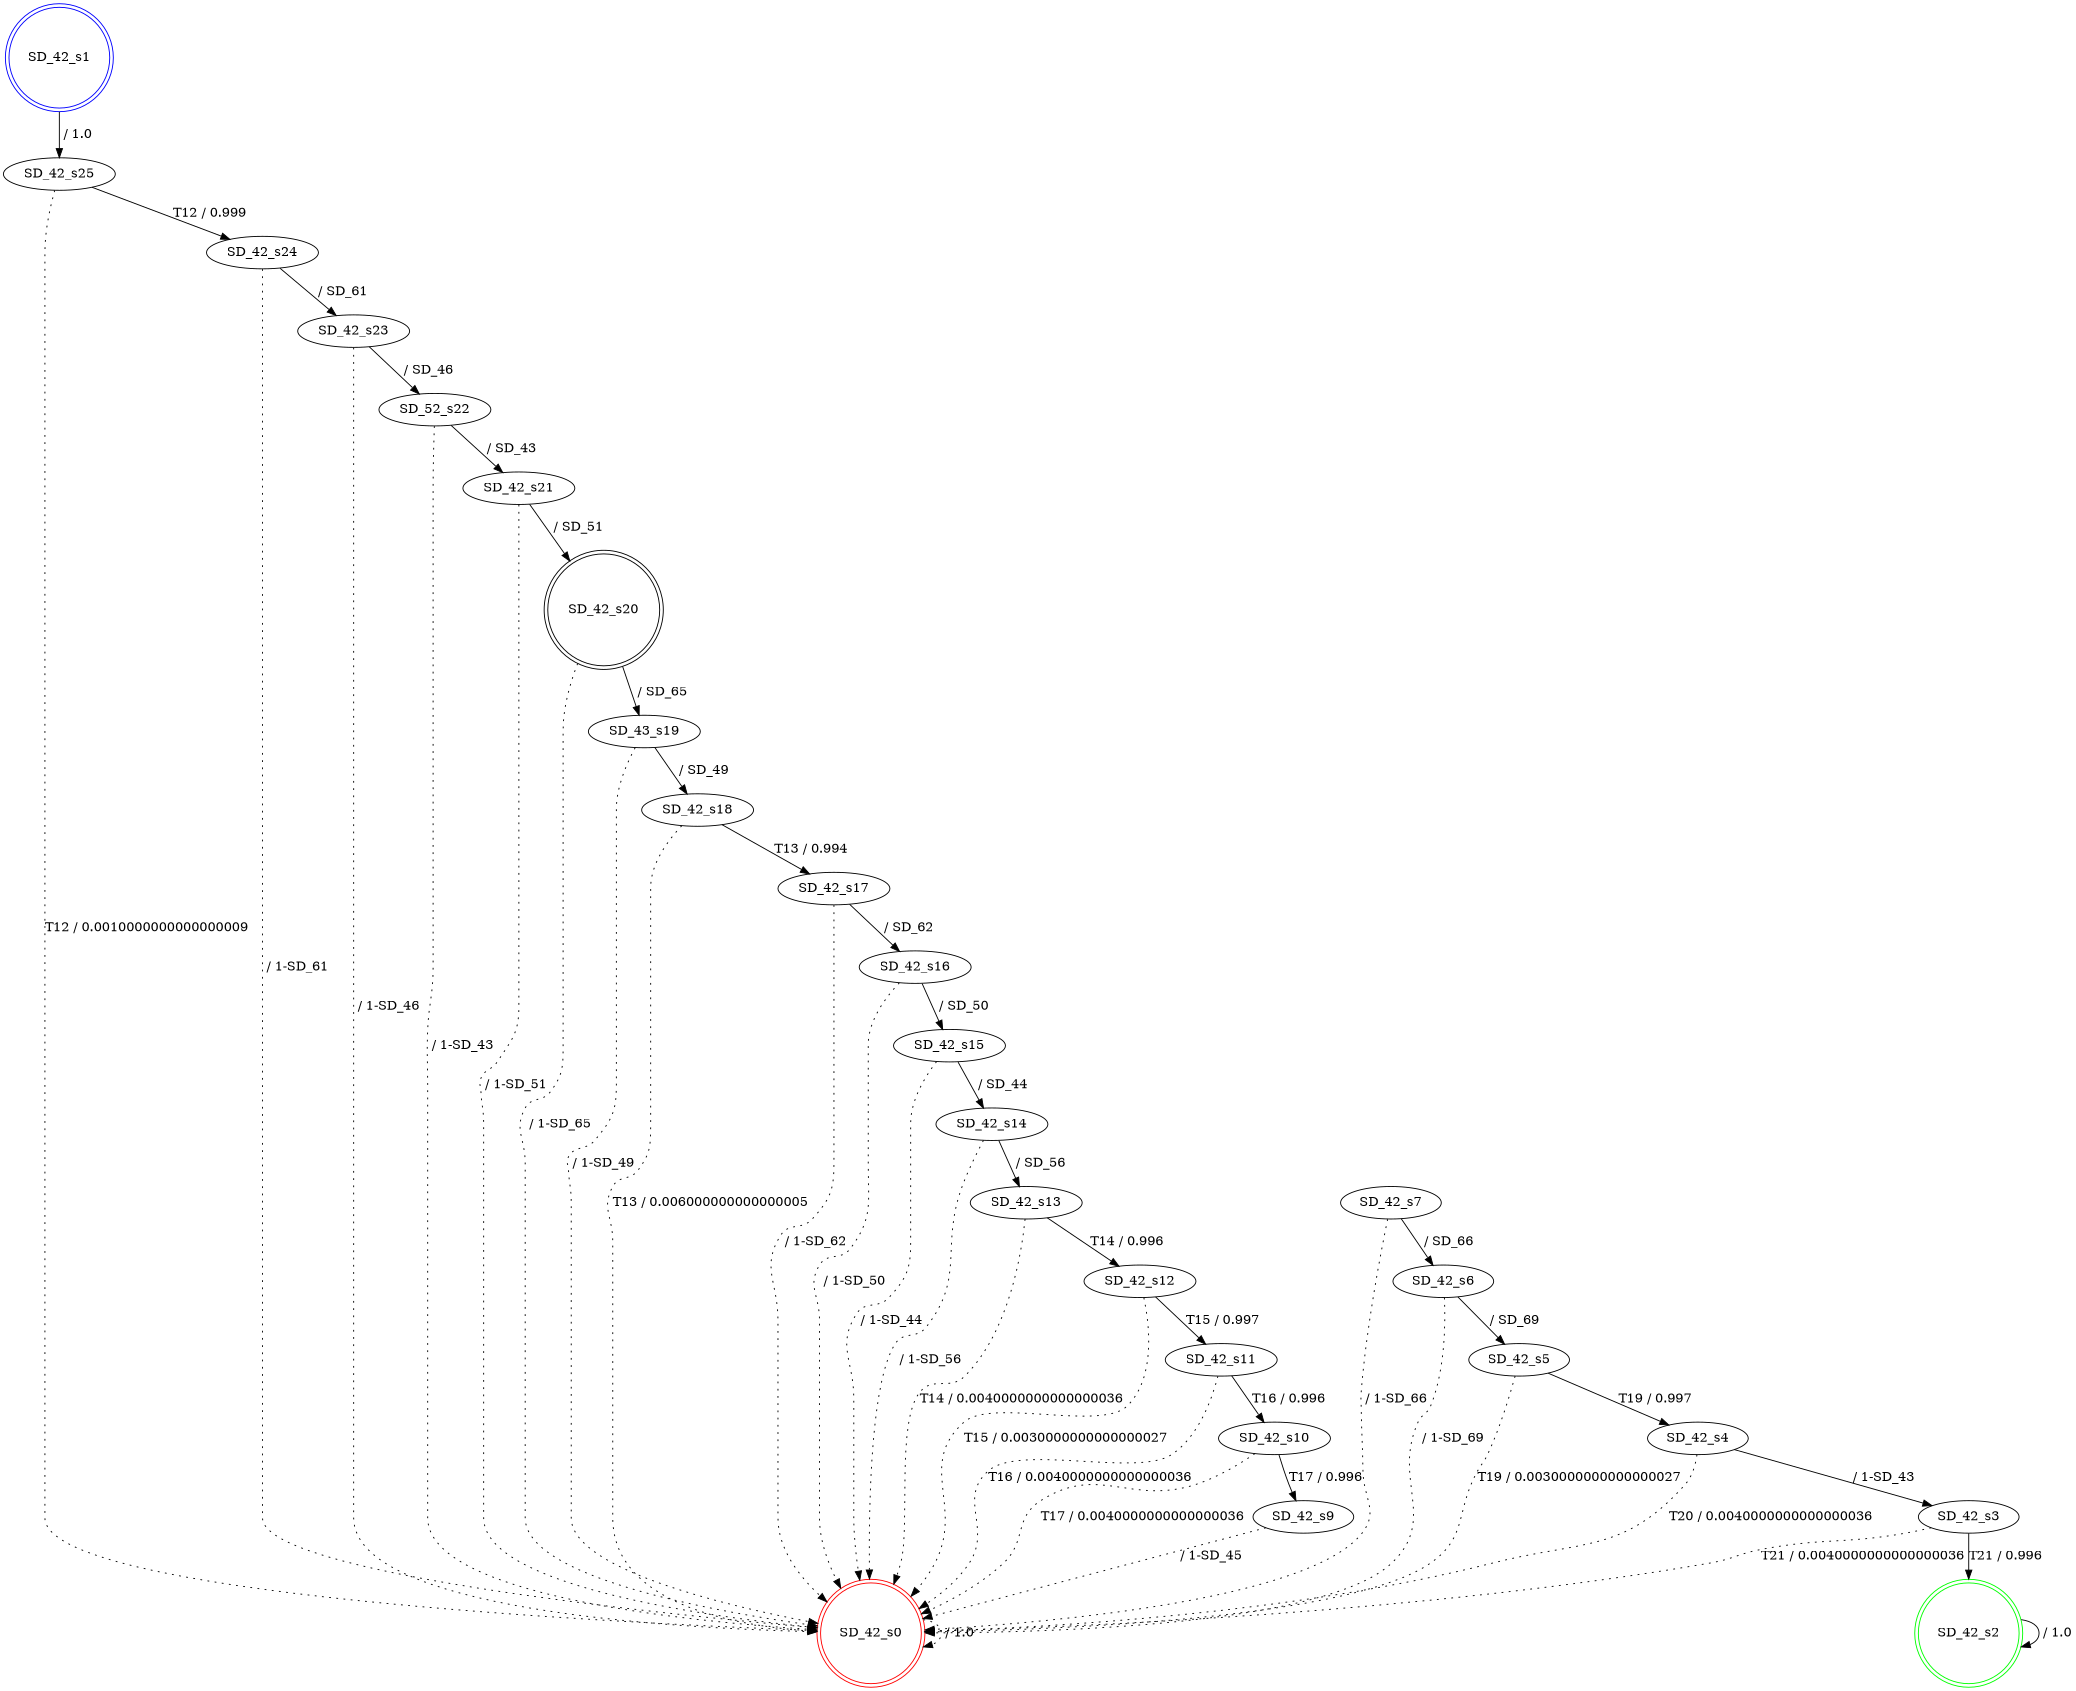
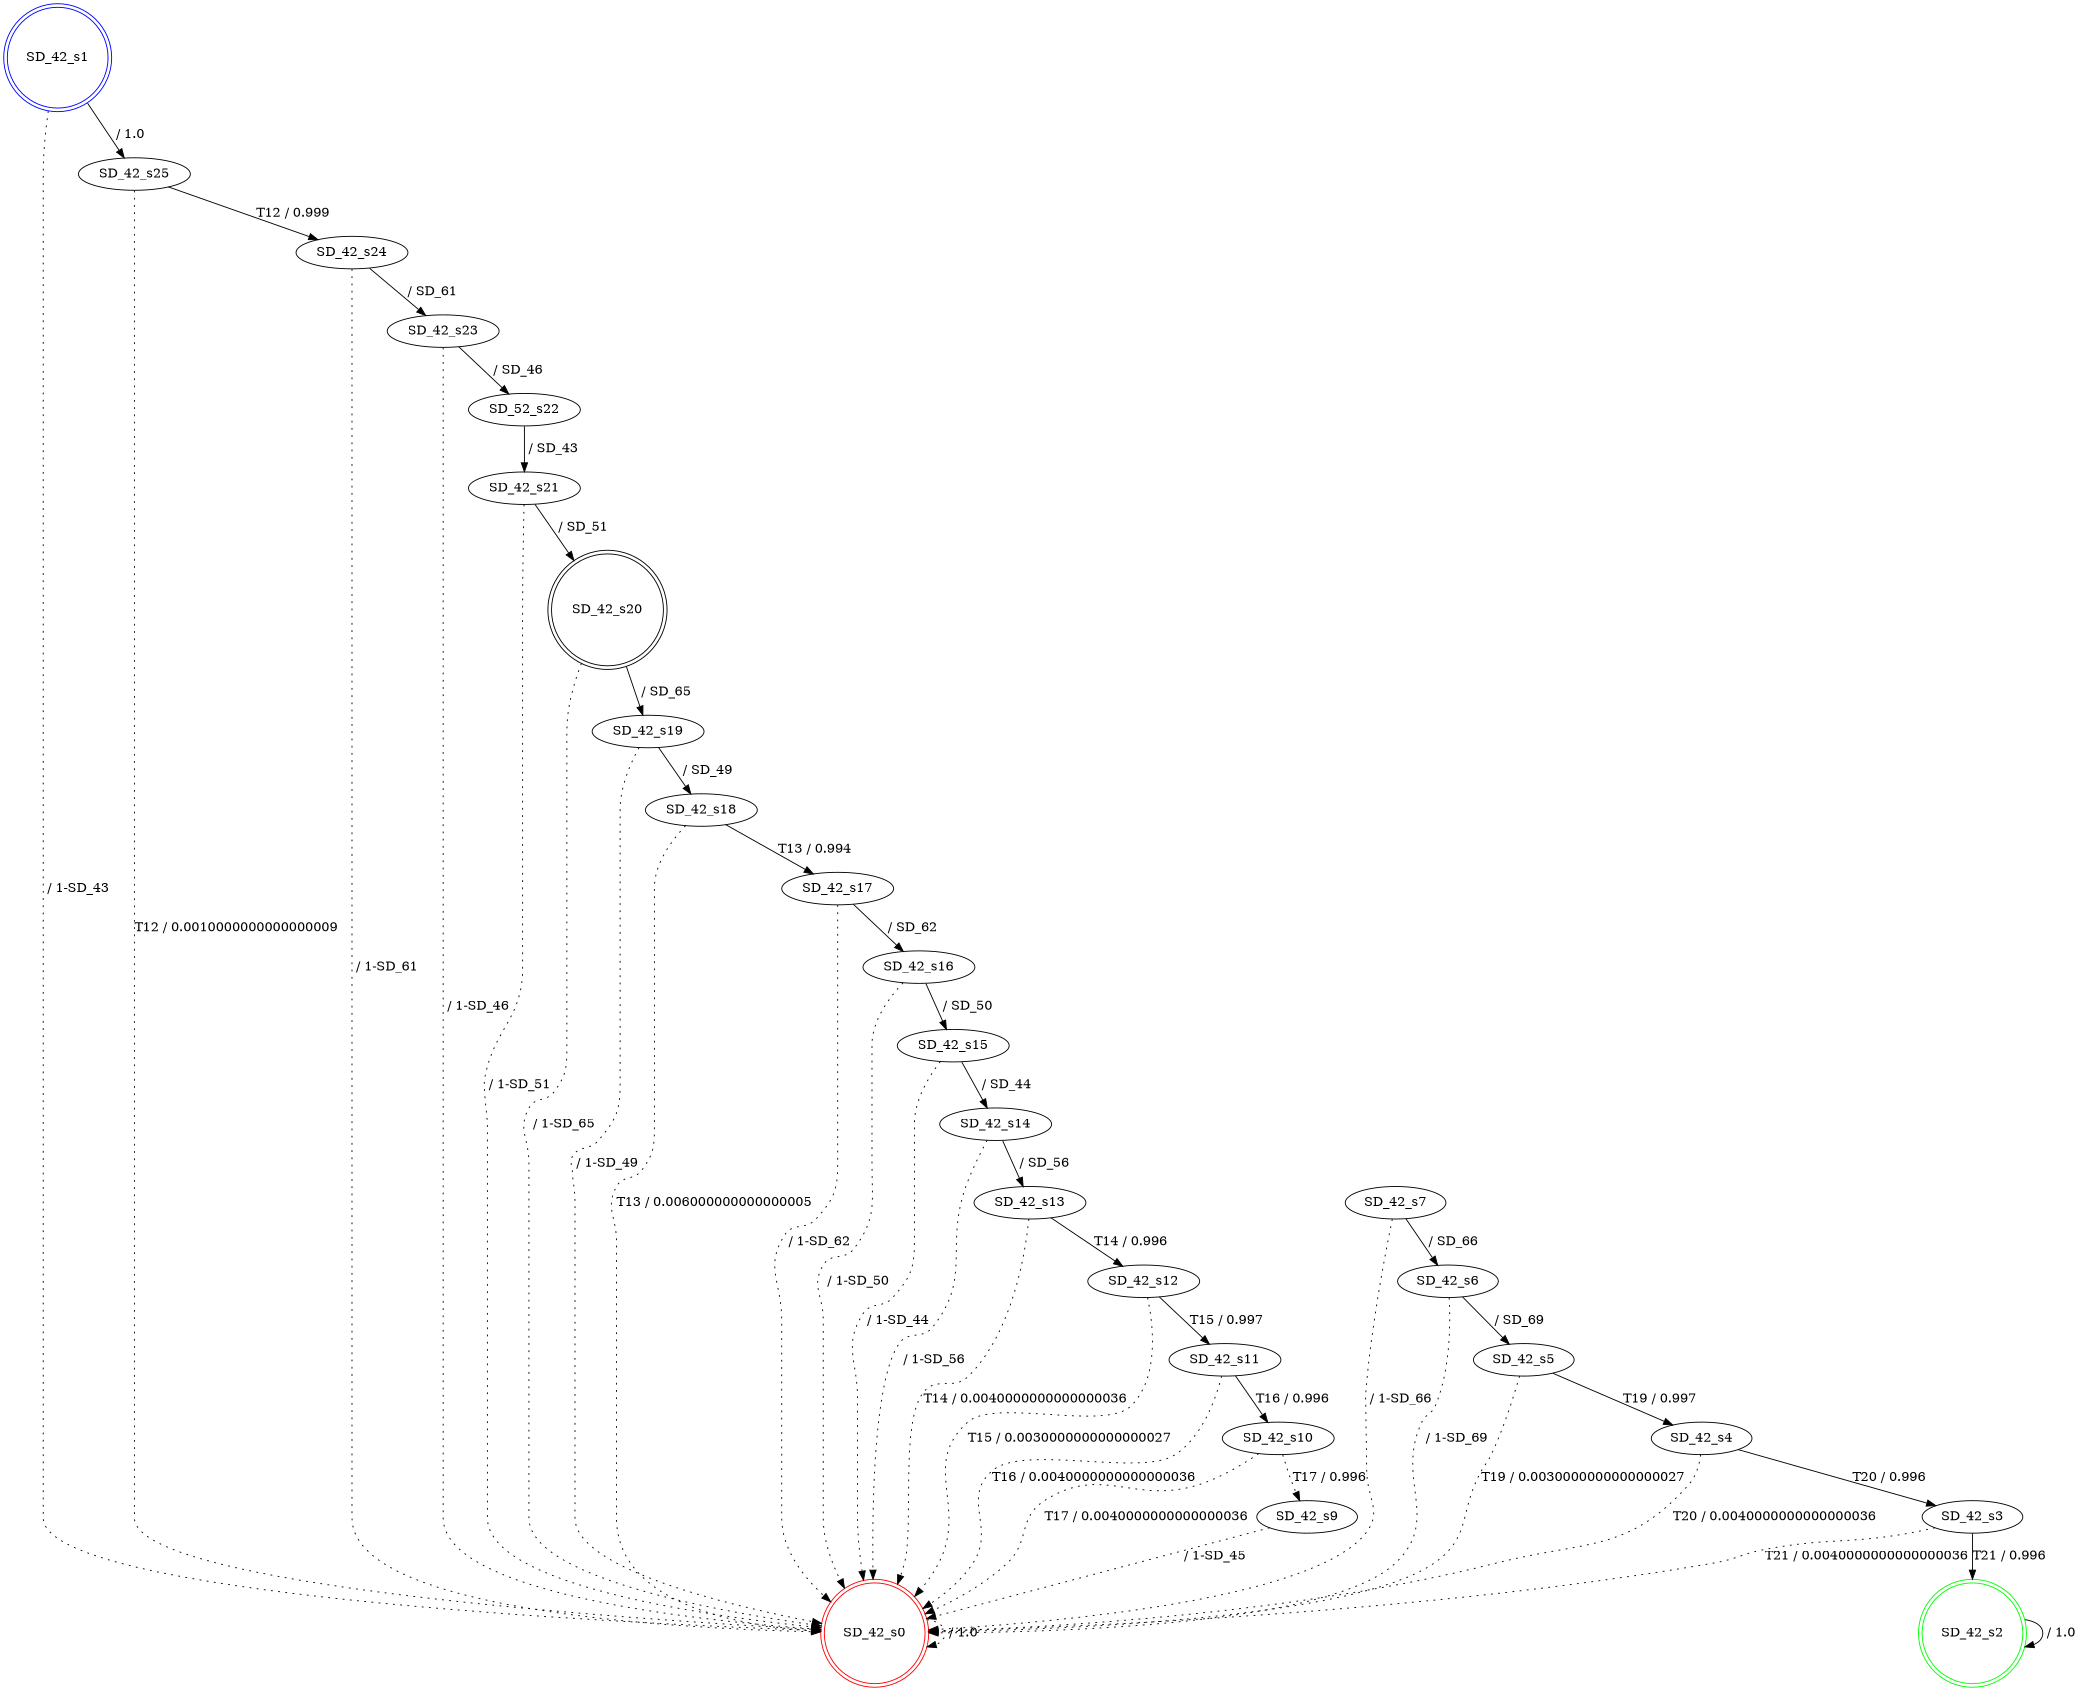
(644, 732) -> (648, 732)
(428, 1178) -> (43, 1208)
(1285, 1474) -> (1289, 1474)
(1882, 1478) -> (1889, 1478)
